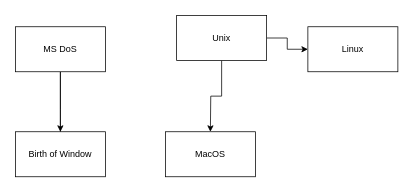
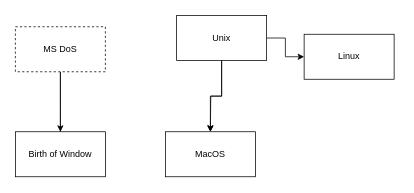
(60, 49) -> (60, 49)
(353, 49) -> (349, 57)
none -> (210, 127)
